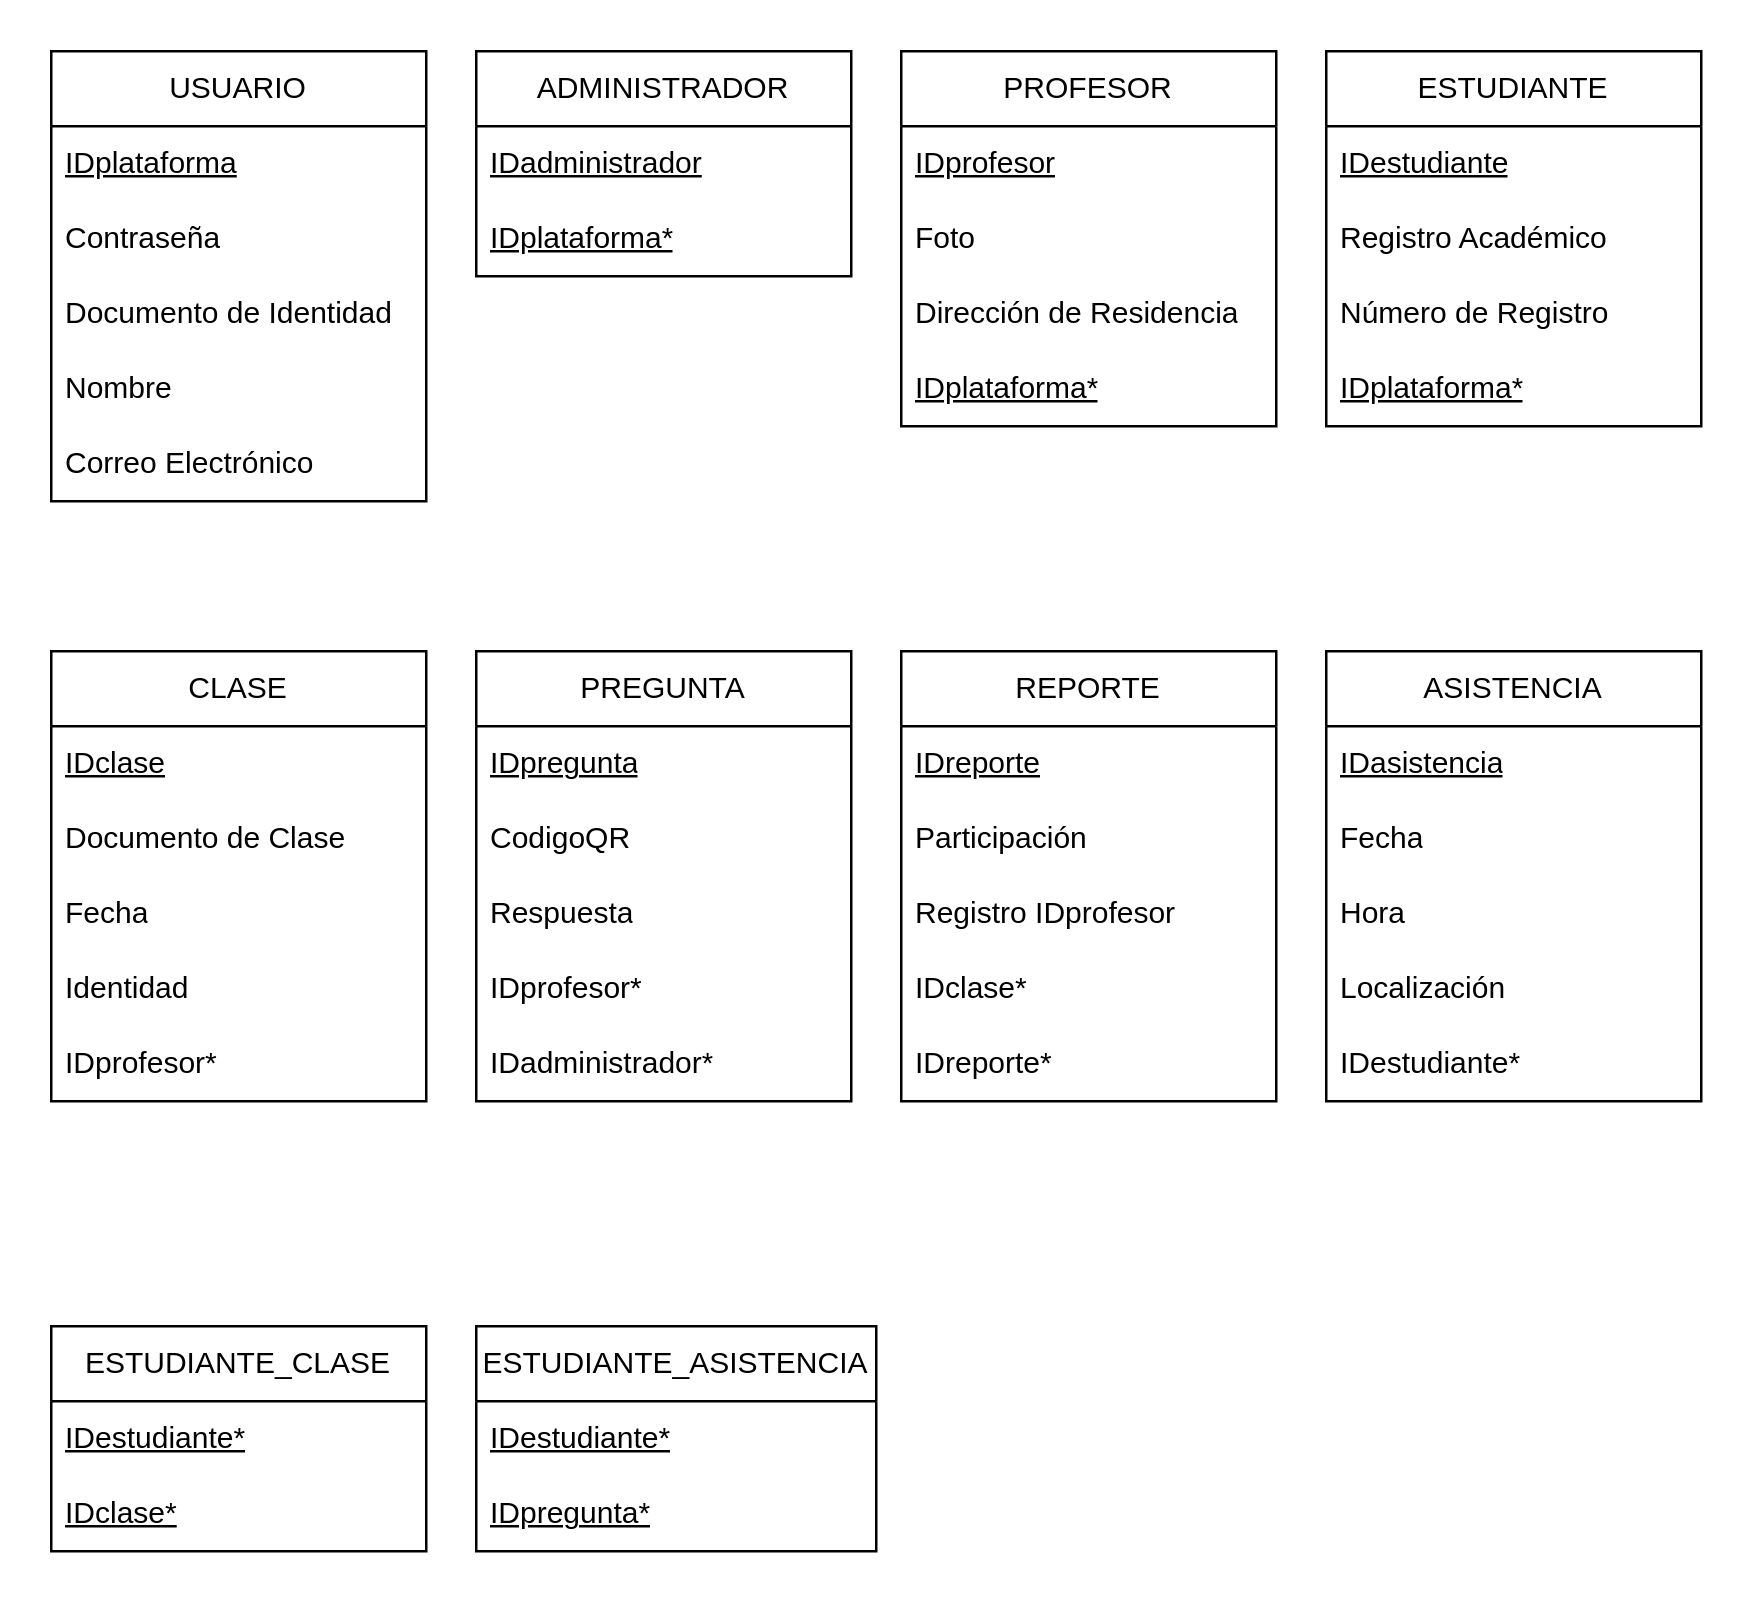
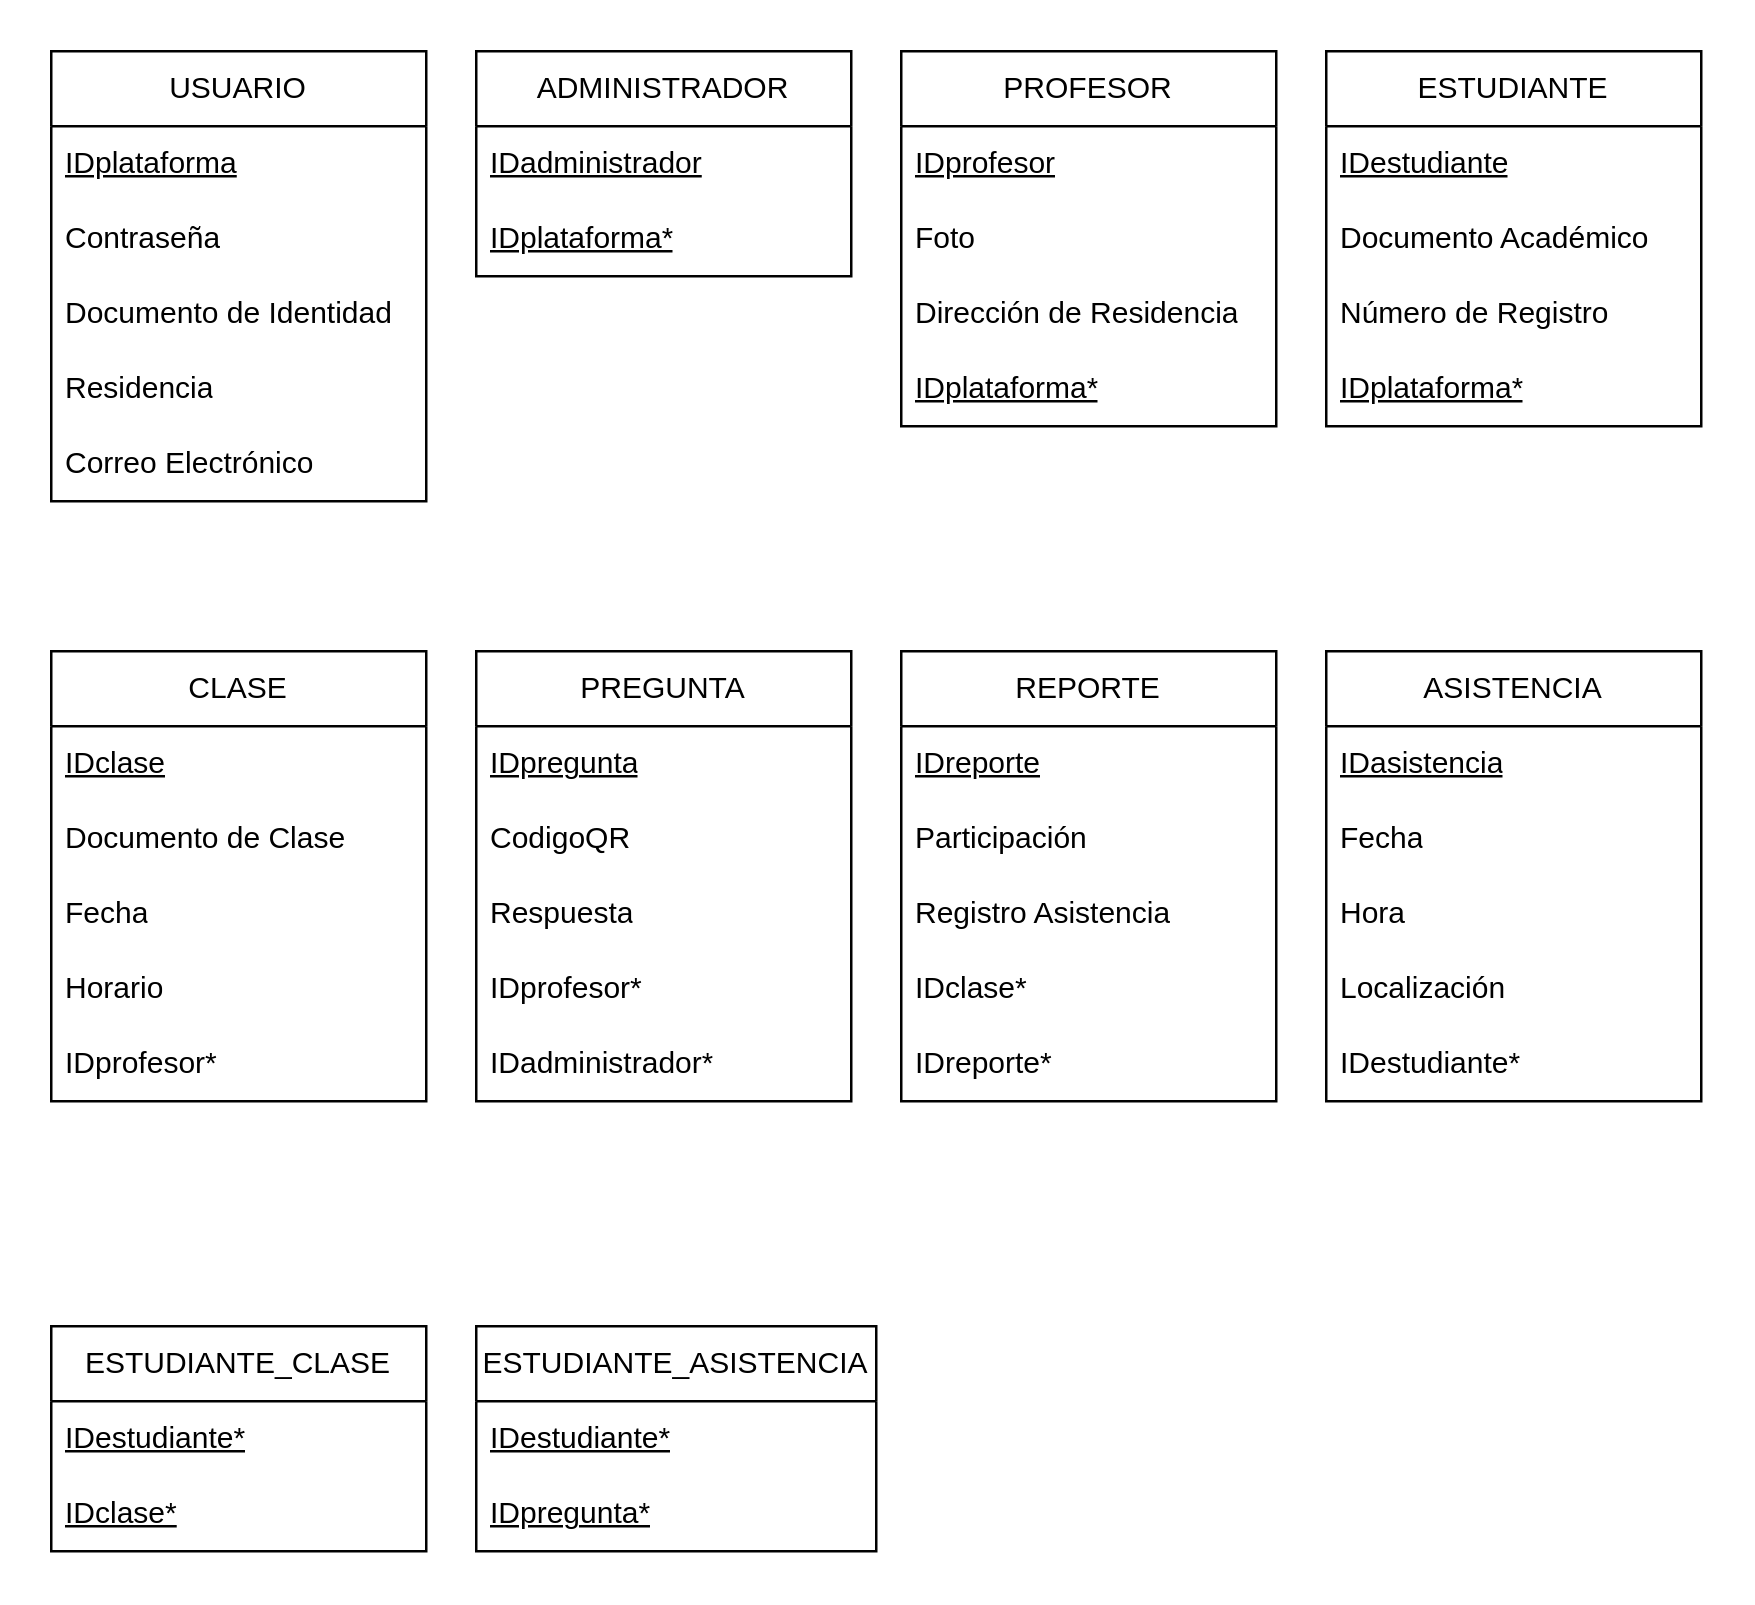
(1481, 239) -> (1493, 239)
(117, 389) -> (142, 389)
(1068, 914) -> (1060, 914)
(138, 989) -> (121, 989)
